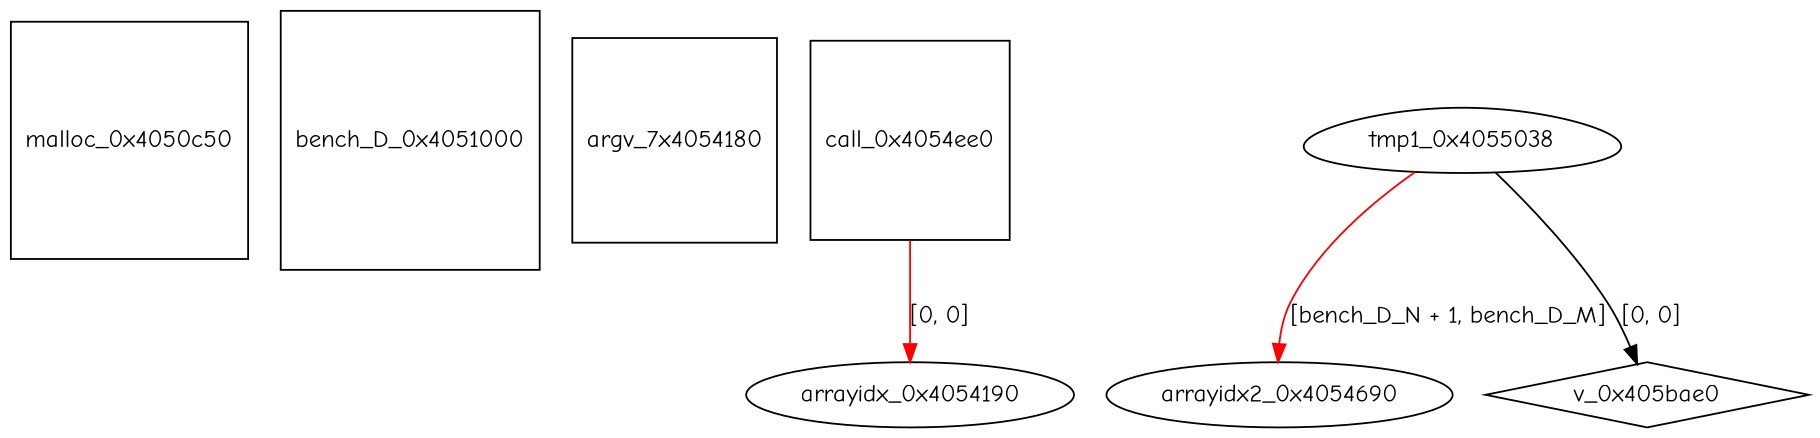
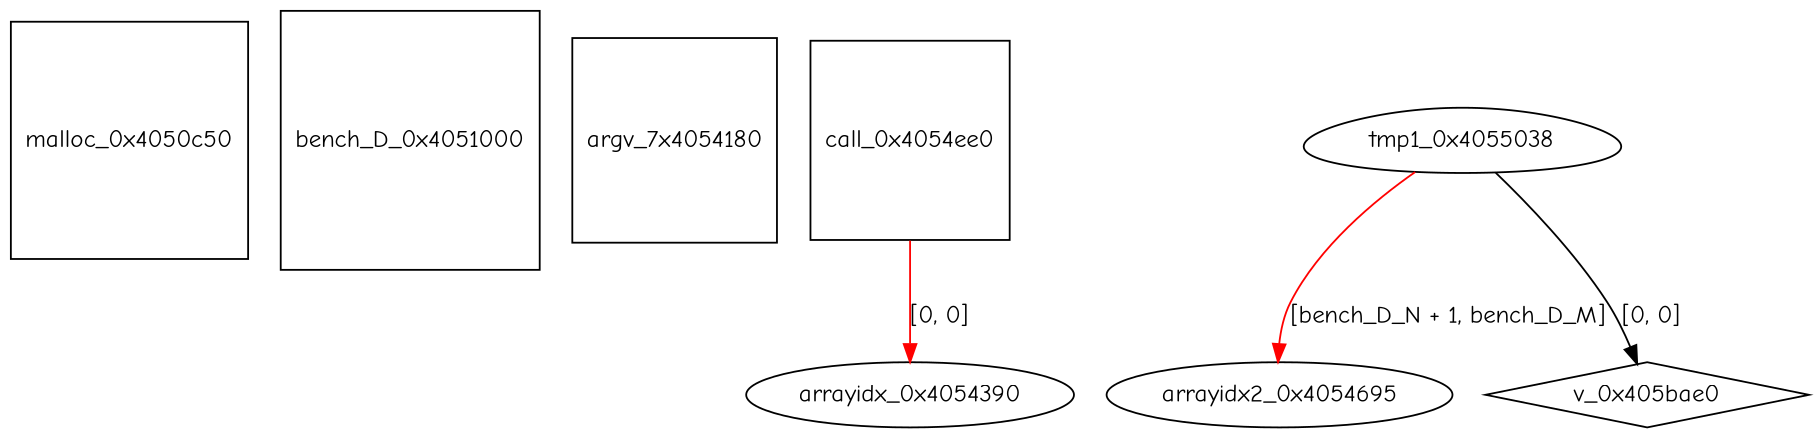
(910, 395) -> (910, 395)
(1280, 395) -> (1280, 395)
